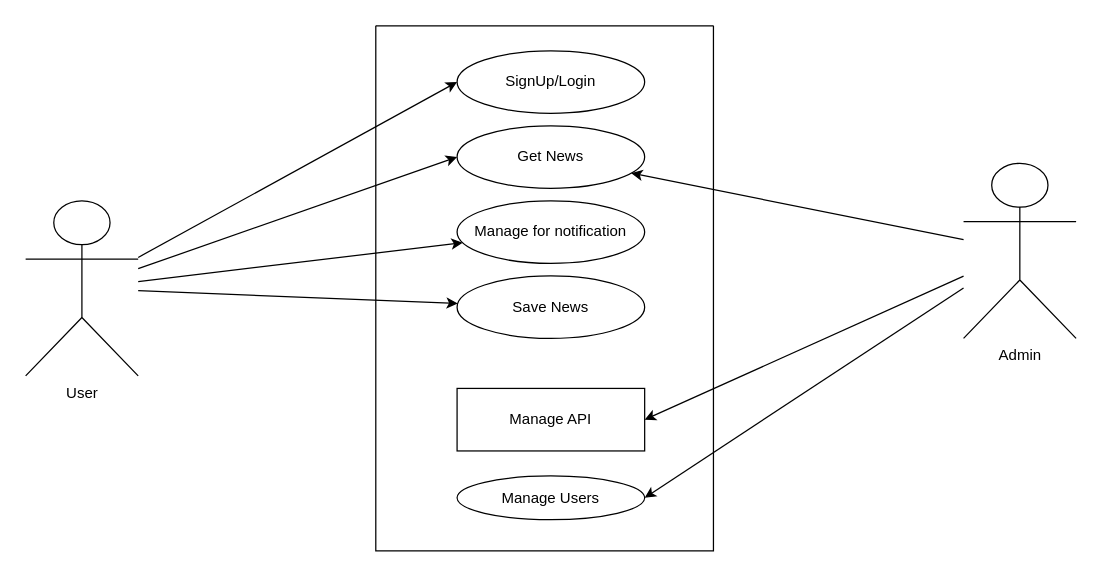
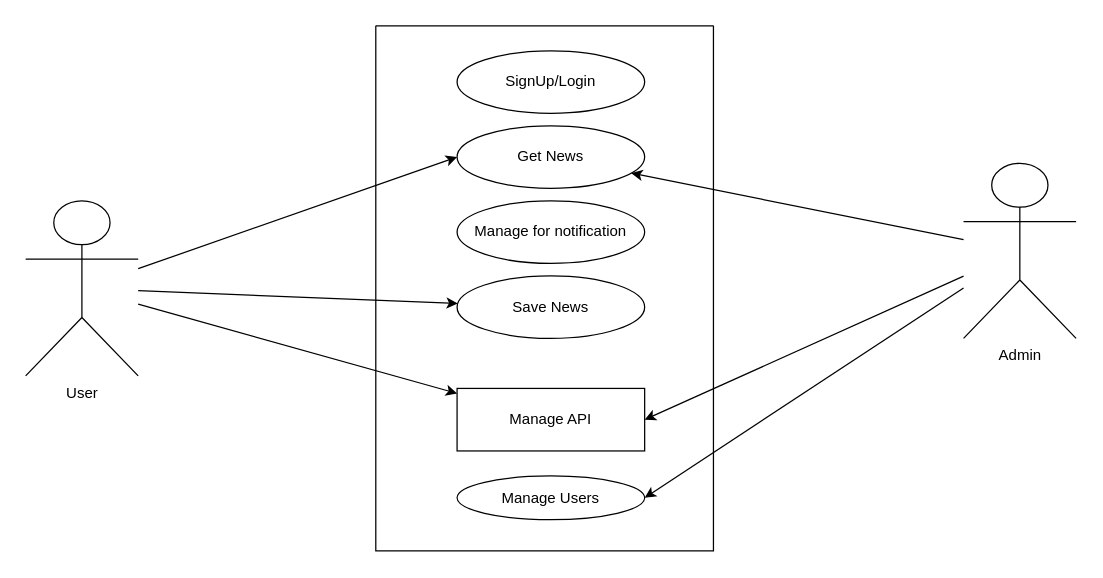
(294, 171) -> (293, 347)
(296, 262) -> none
